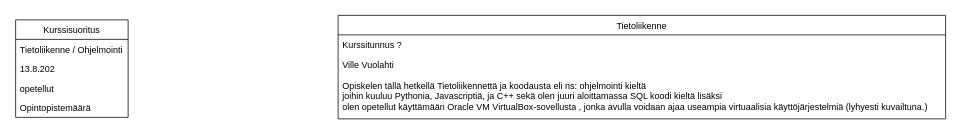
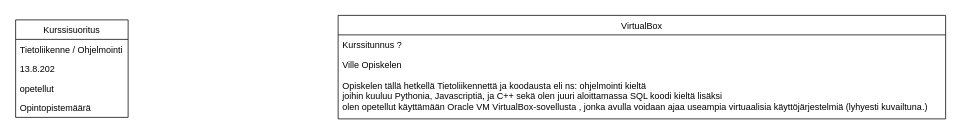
(641, 26) -> (641, 26)
(370, 65) -> (373, 65)
